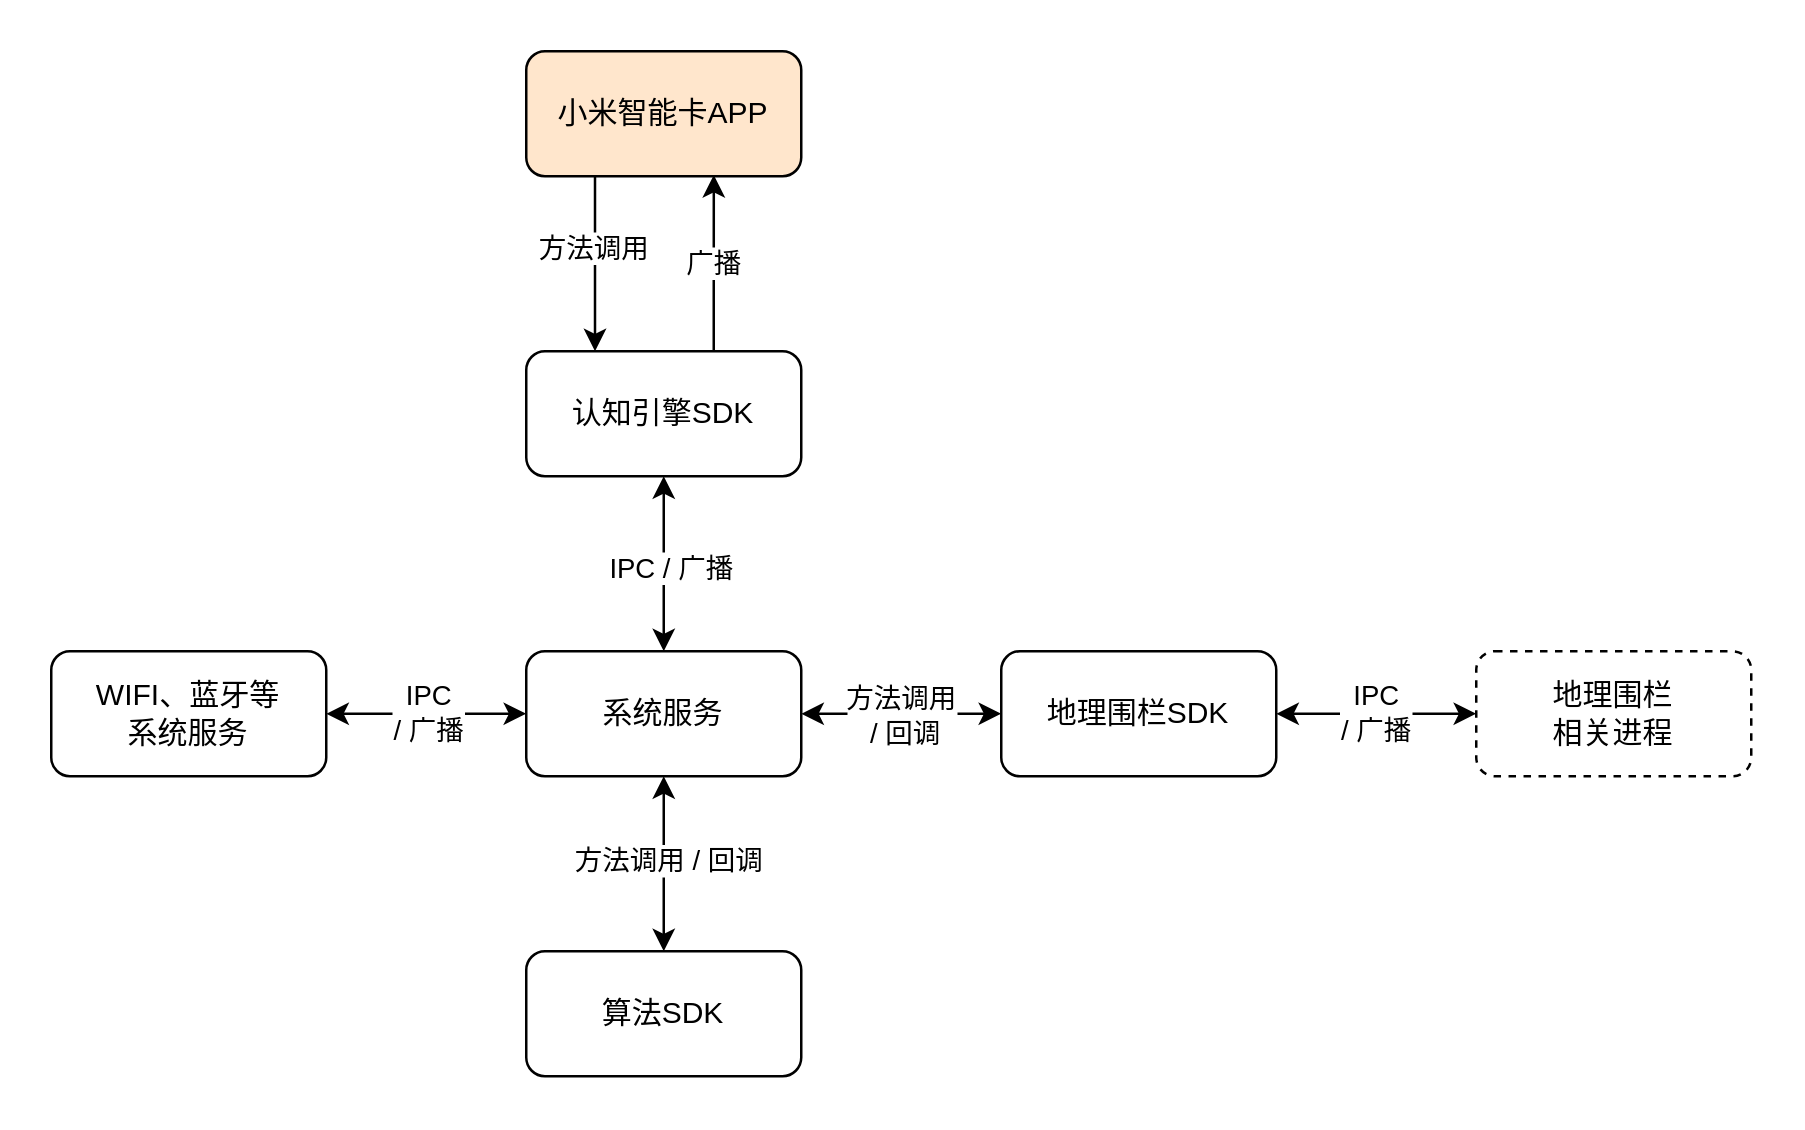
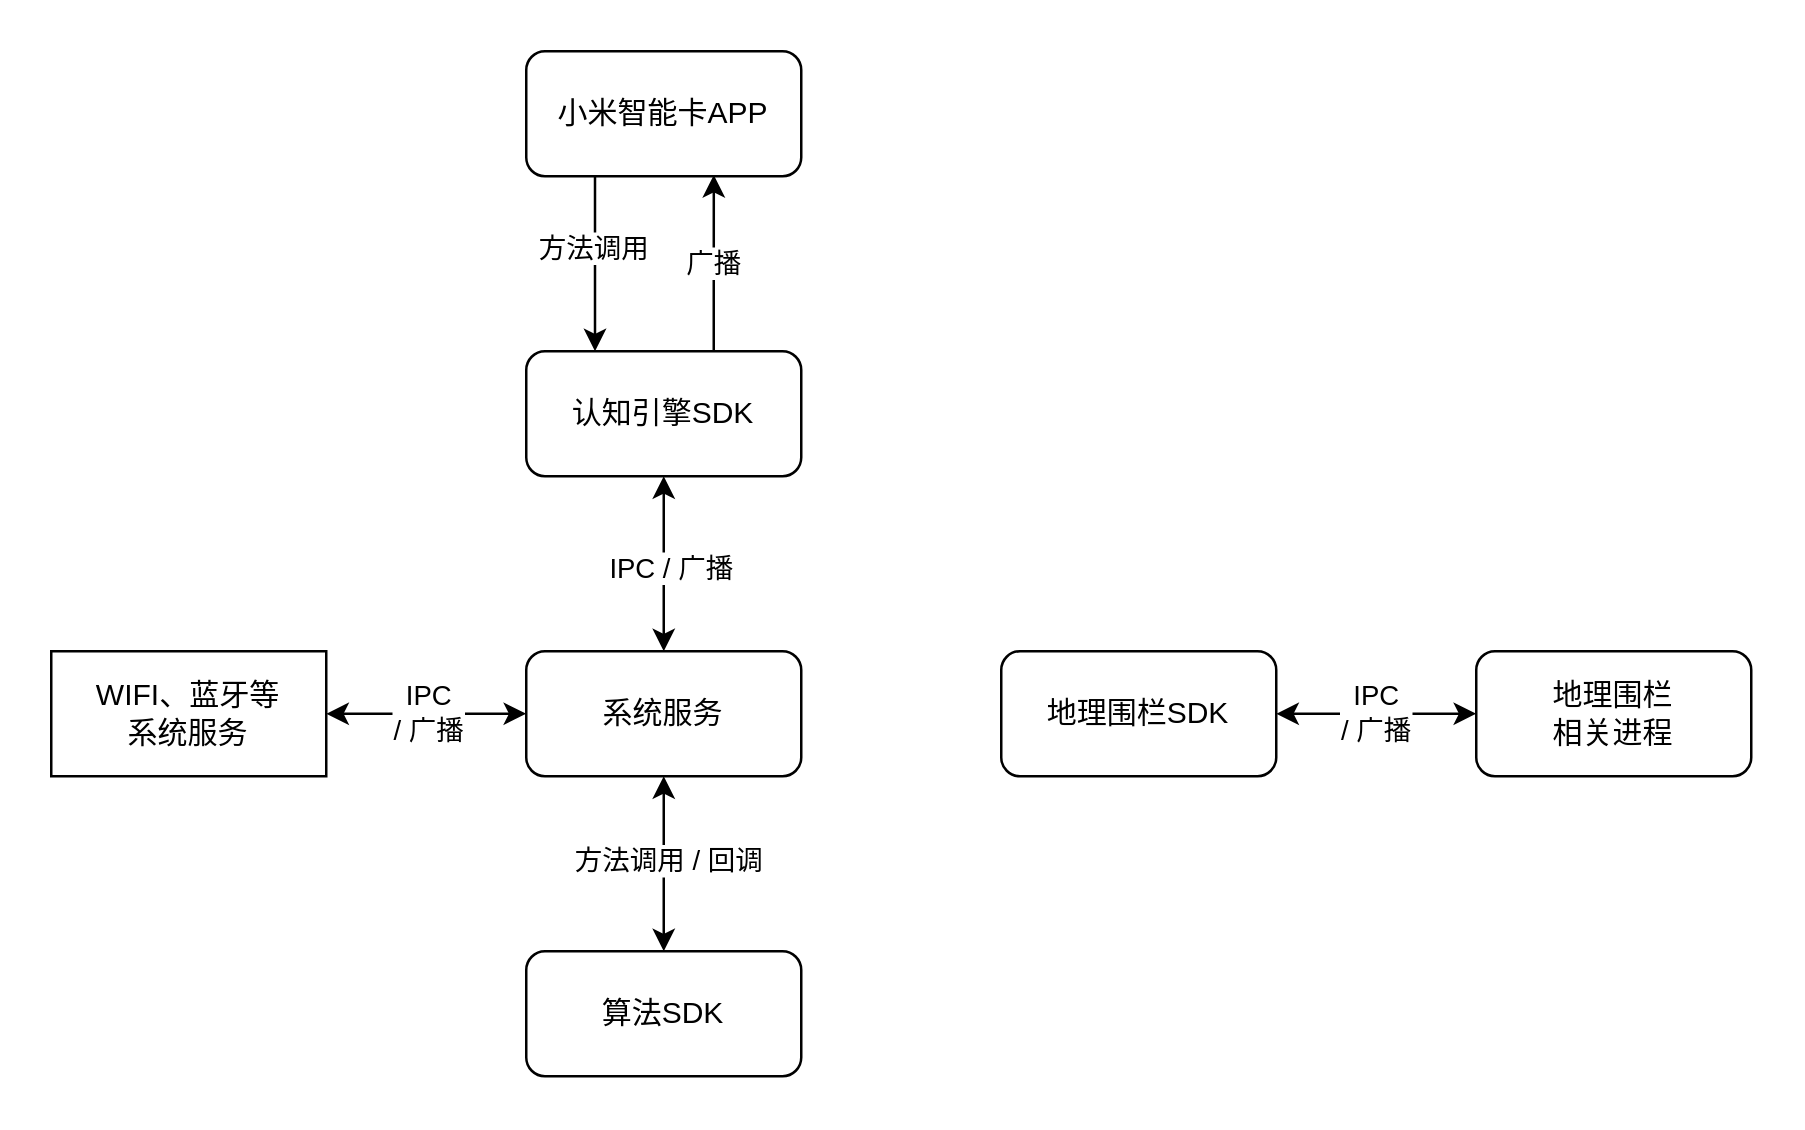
(664, 114) -> (664, 114)
(189, 714) -> (189, 714)
(832, 714) -> none
(1614, 714) -> (1614, 714)
